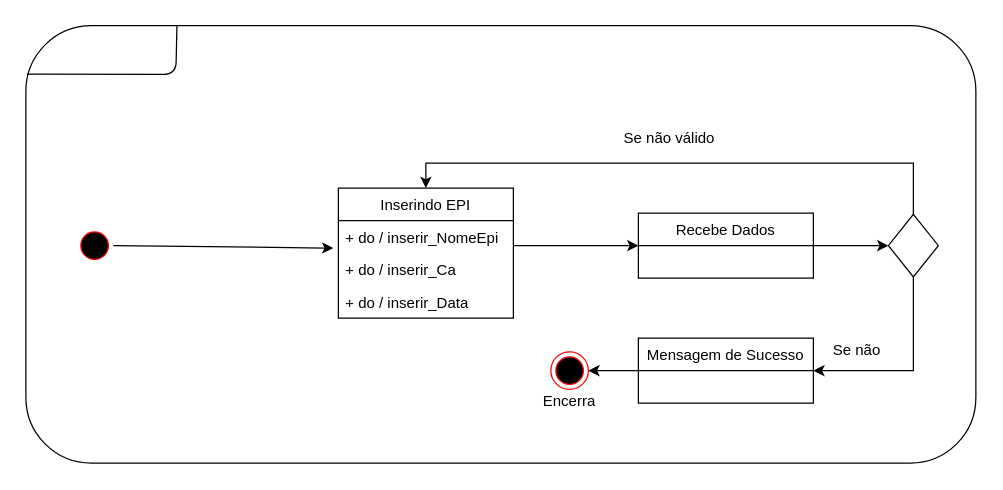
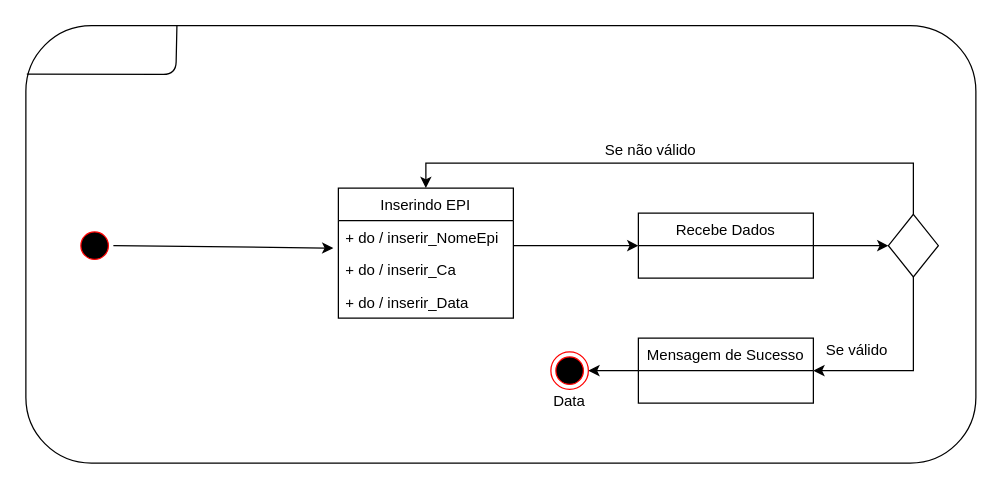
(669, 138) -> (651, 151)
(857, 351) -> (857, 351)
(569, 402) -> (569, 402)
